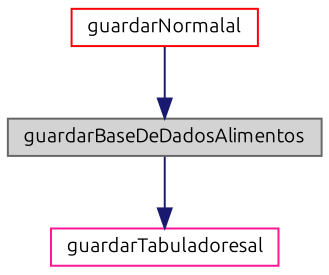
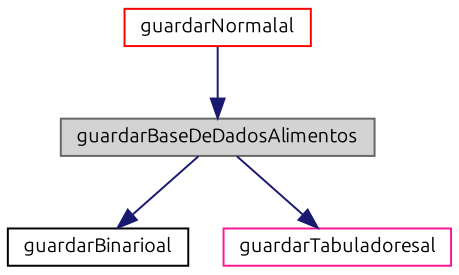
none -> (98, 247)
